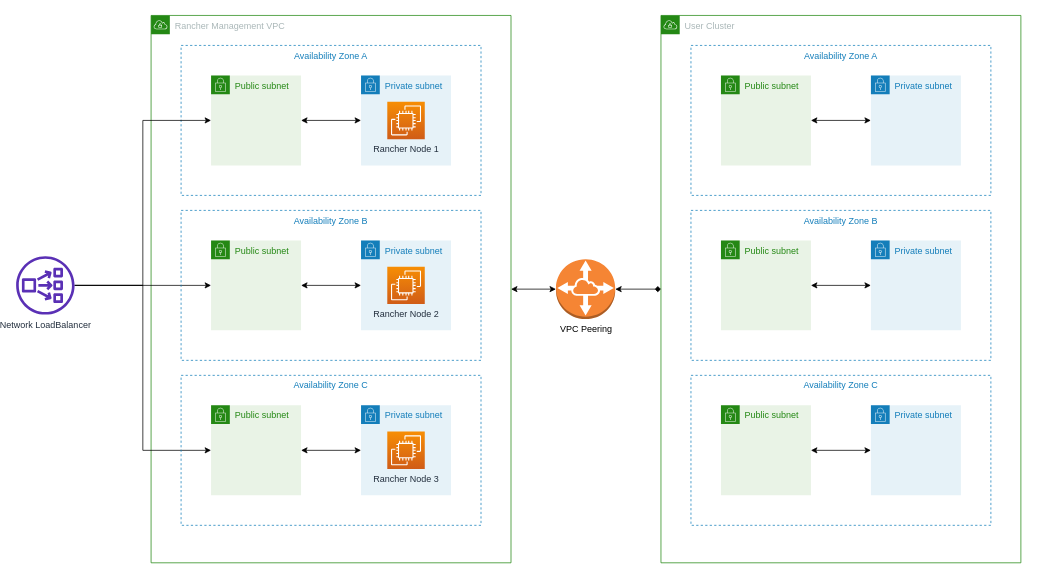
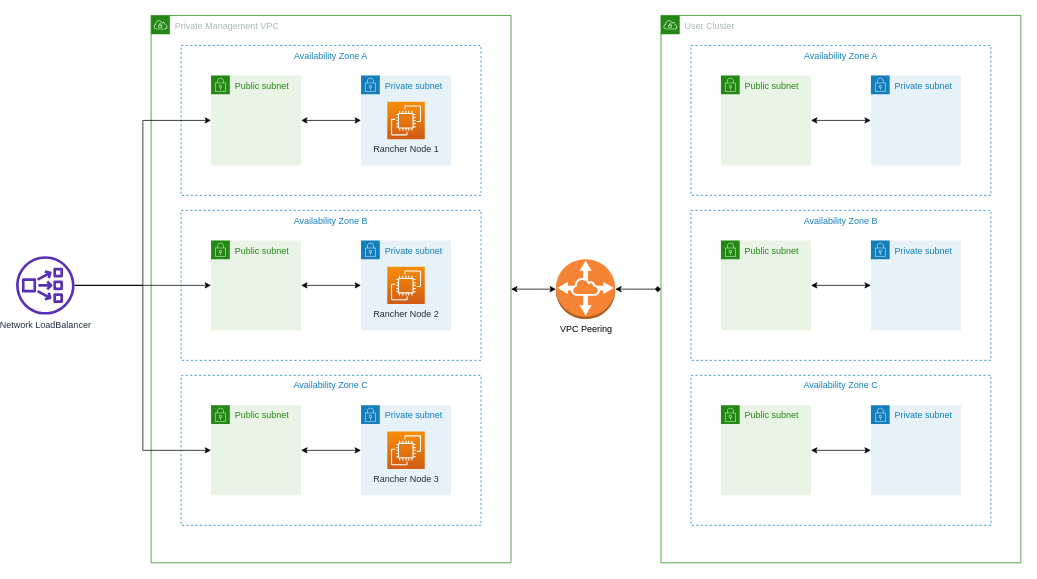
(228, 26) -> (227, 26)
